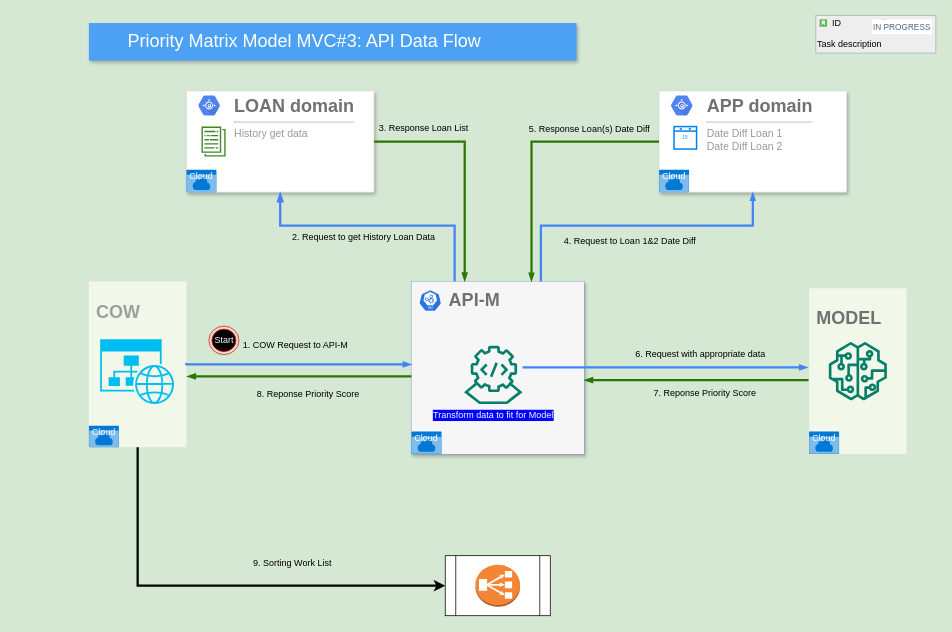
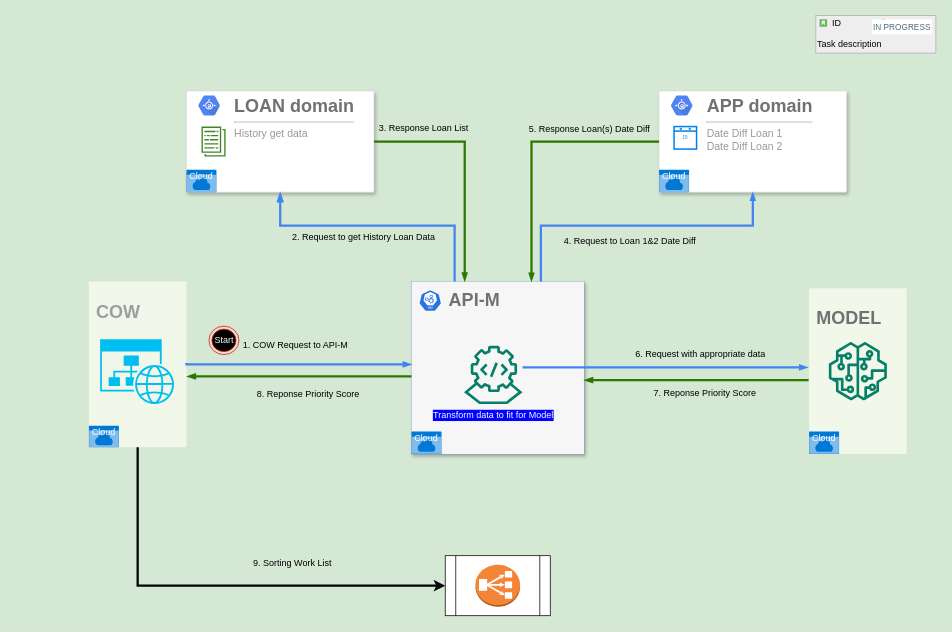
(333, 42) -> none
